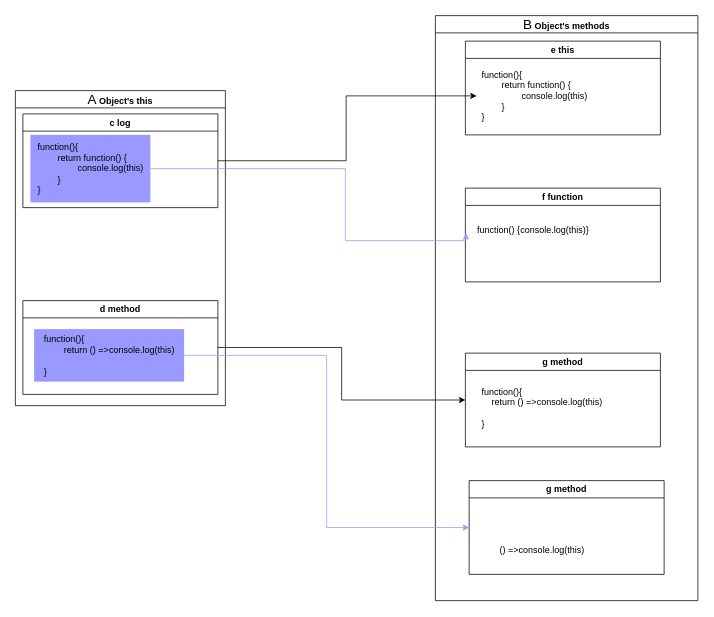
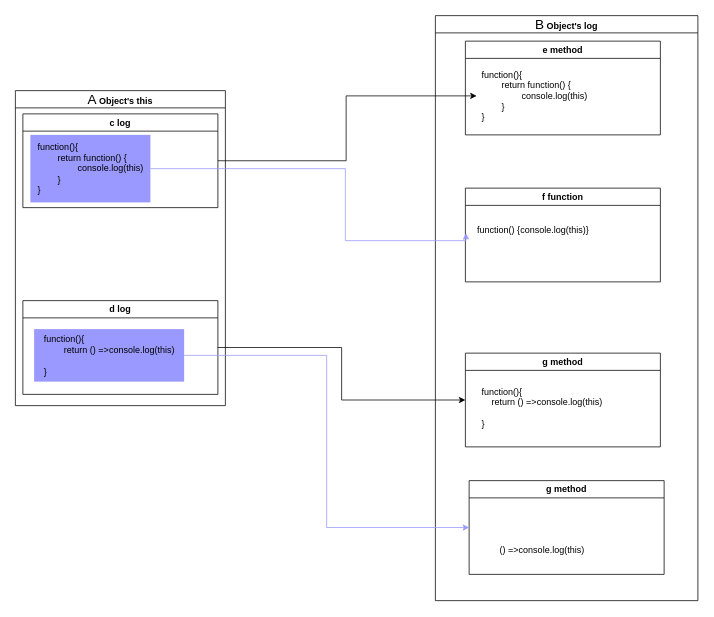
(567, 24) -> (567, 24)
(563, 50) -> (563, 50)
(120, 309) -> (120, 309)
